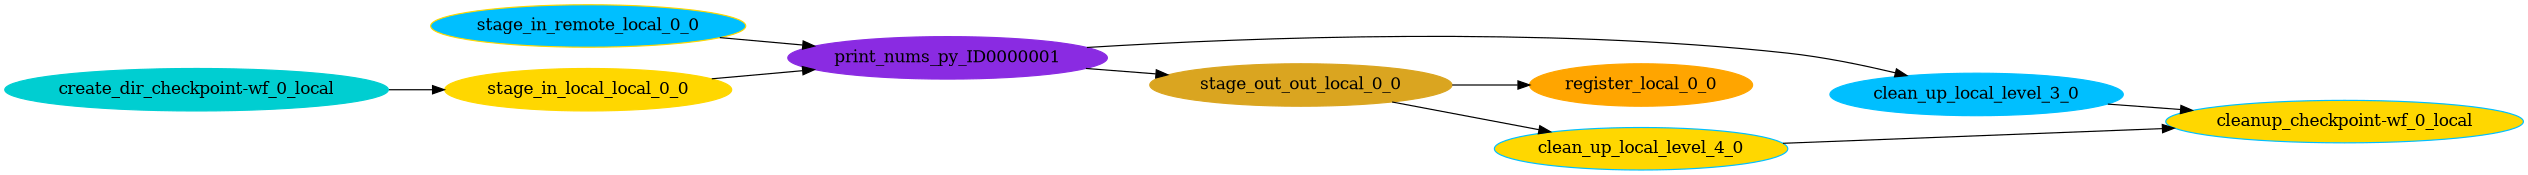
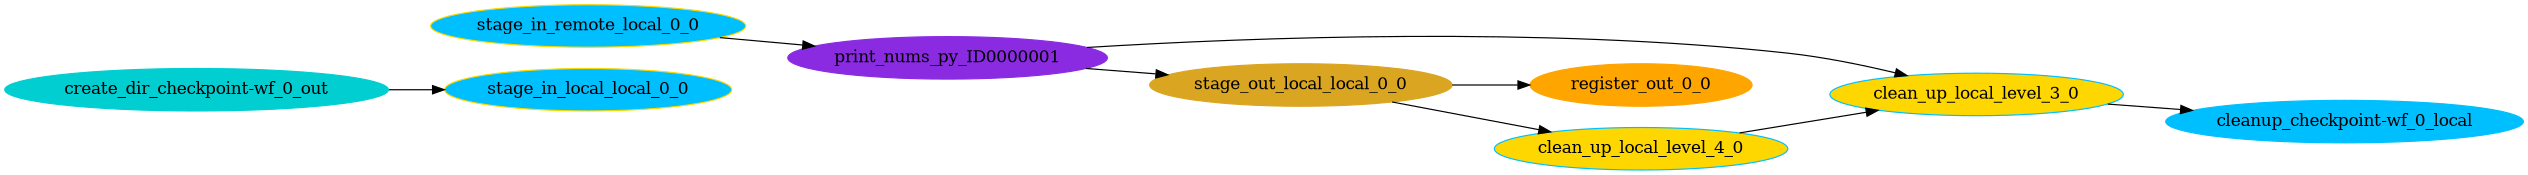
(757, 75) -> none
(1301, 85) -> (1301, 85)
(1641, 85) -> (1641, 85)
(197, 90) -> (197, 90)
(588, 90) -> (588, 90)
(1977, 94) -> (1977, 94)
(2345, 122) -> (2345, 122)
(1973, 136) -> (1803, 123)
